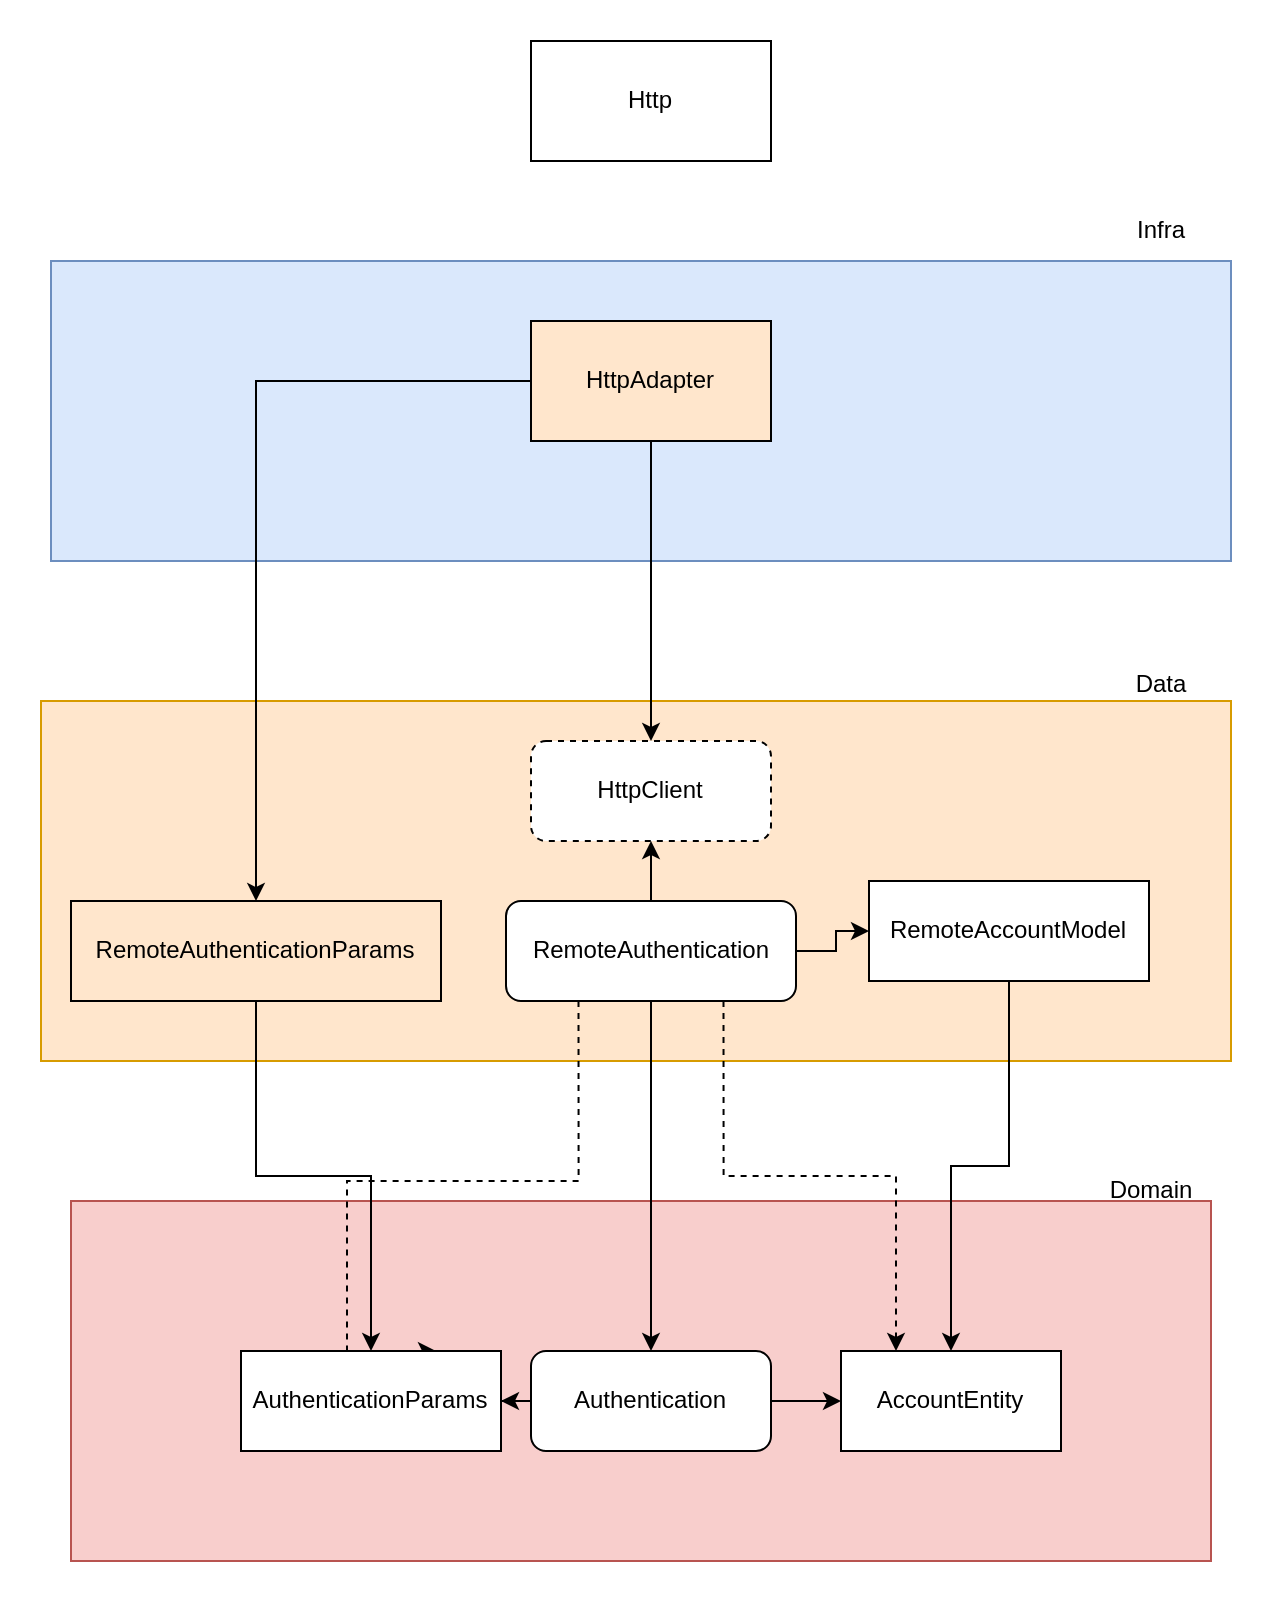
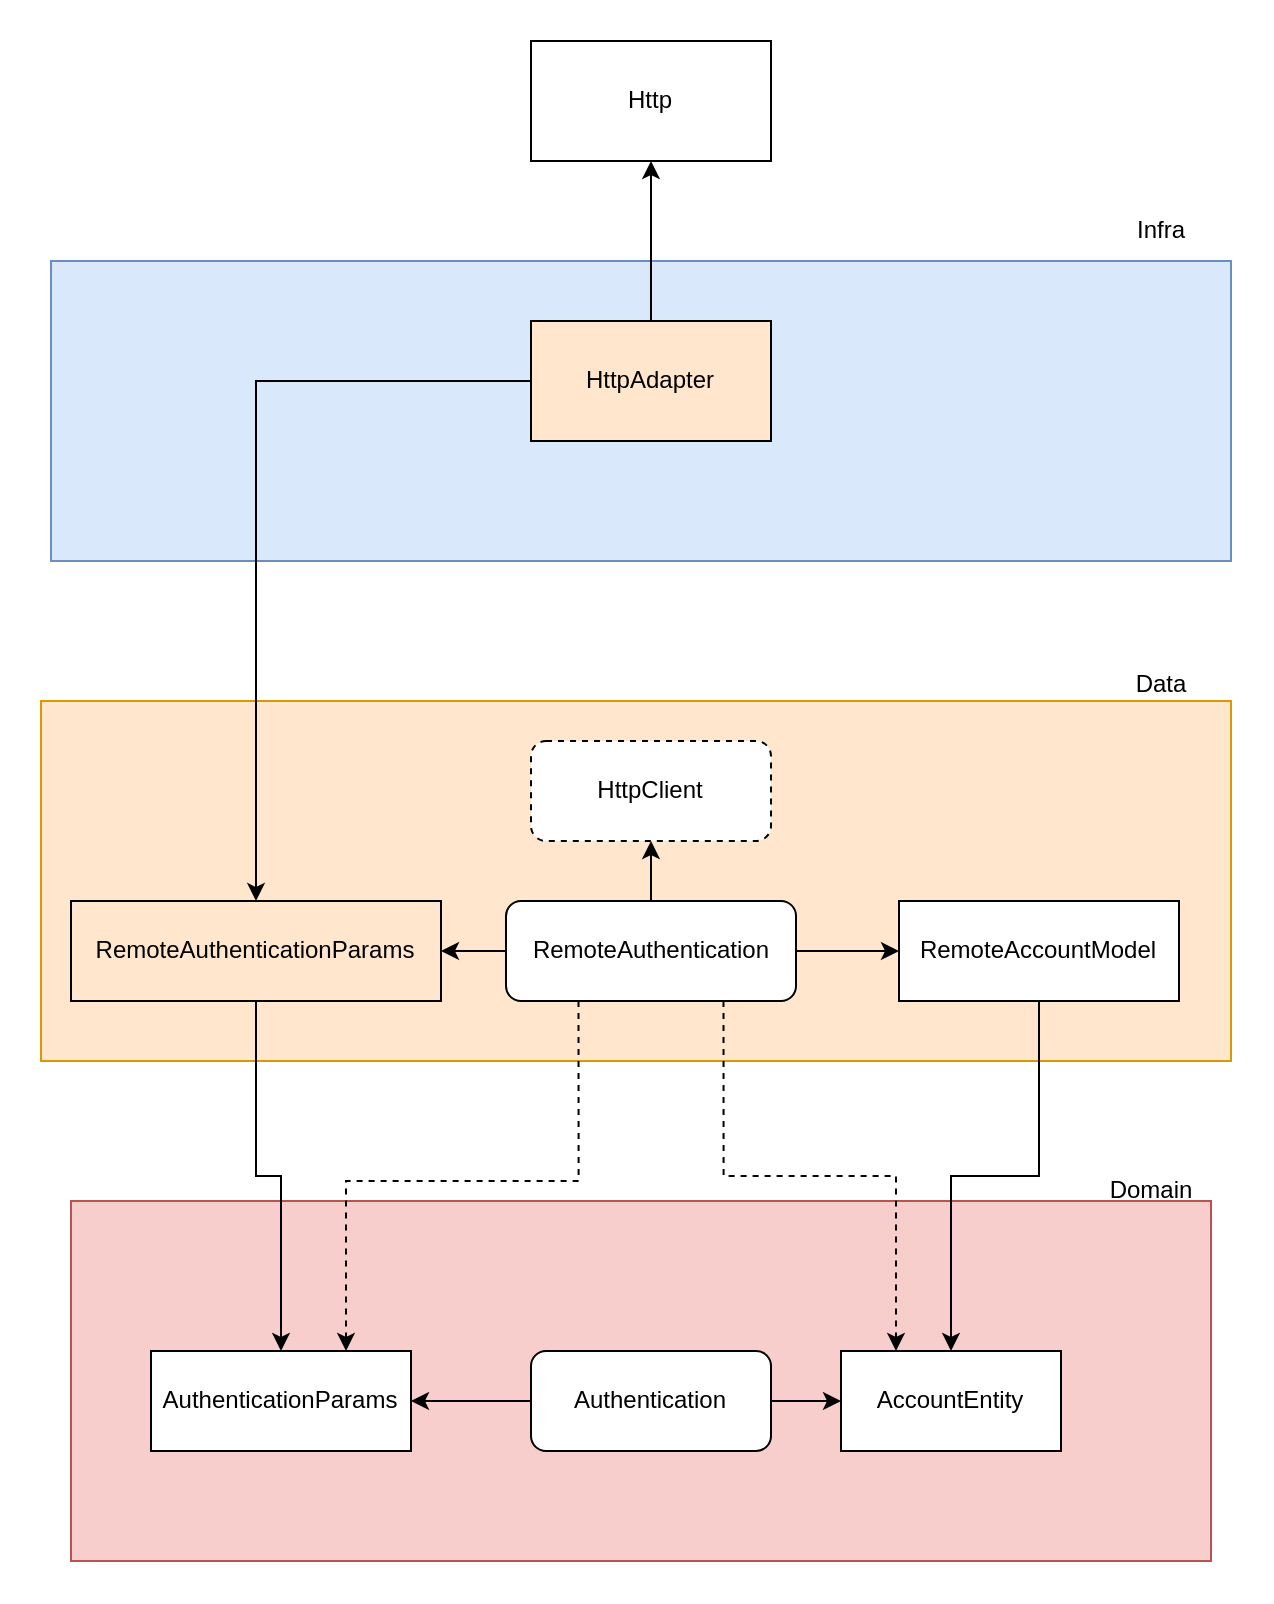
(651, 584) -> (651, 248)
(1009, 931) -> (1039, 951)
(651, 1169) -> (467, 951)
(371, 1401) -> (281, 1401)
